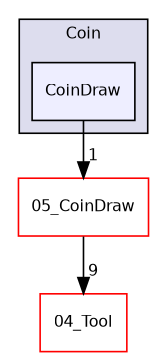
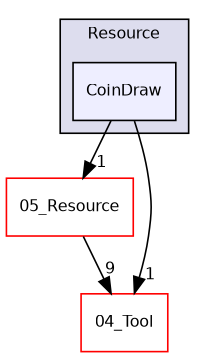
(83, 35) -> (124, 35)
none -> (151, 199)
(83, 207) -> (70, 207)
